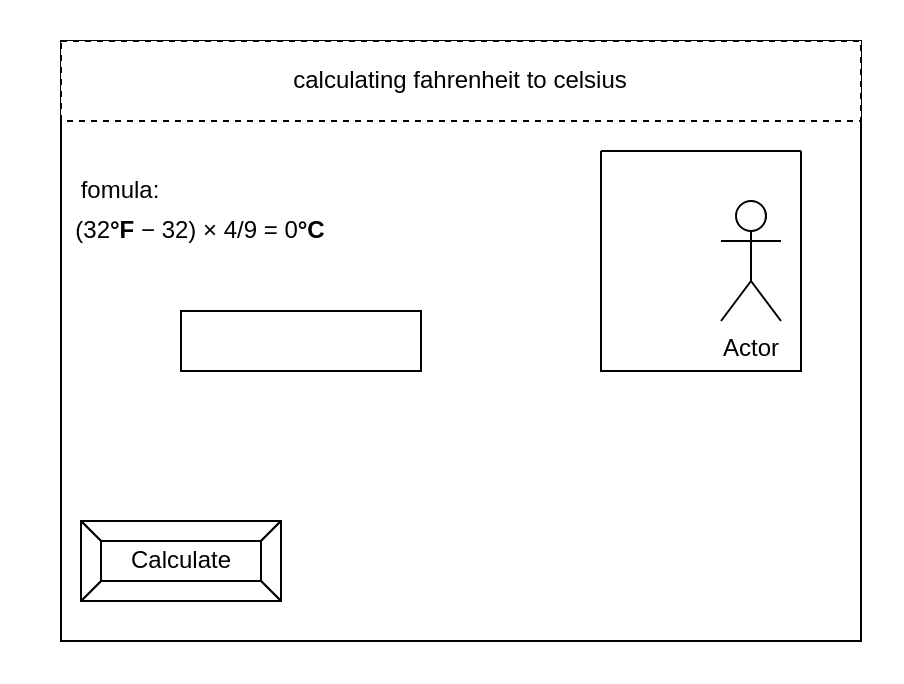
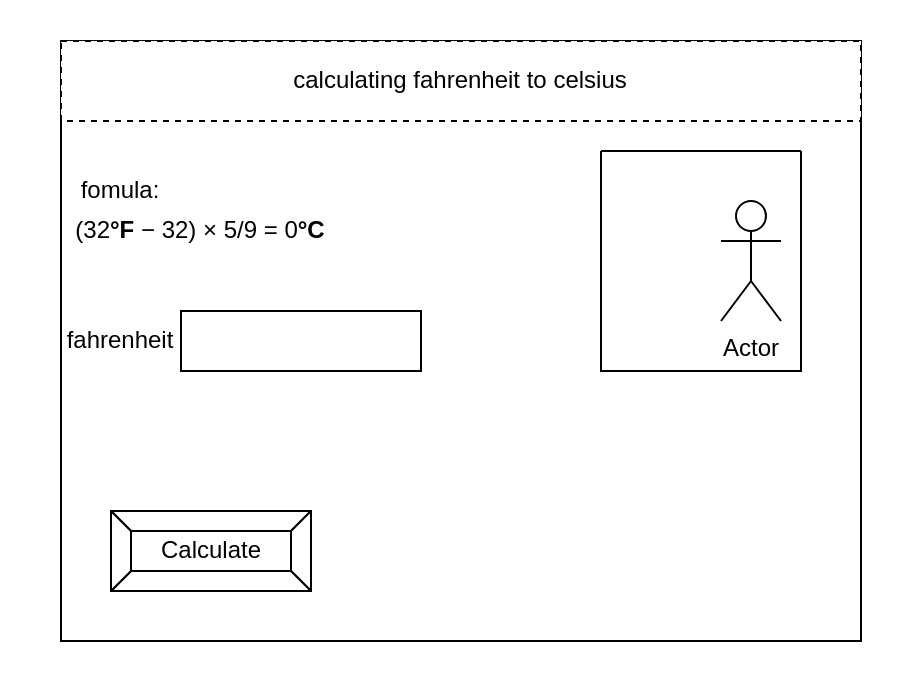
(201, 231) -> (201, 231)
none -> (121, 341)
(181, 561) -> (211, 551)
